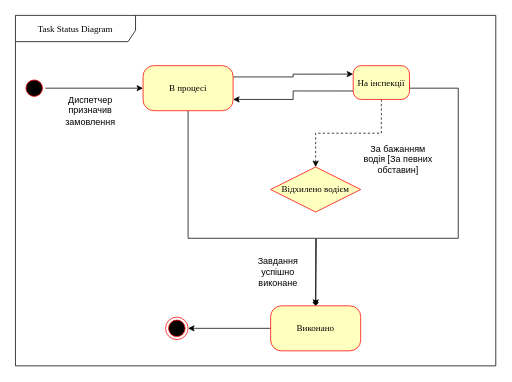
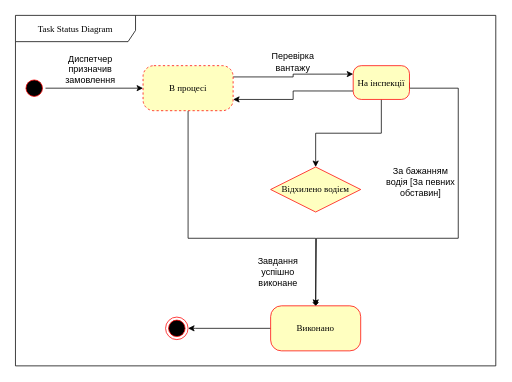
none -> (293, 62)
(188, 88) -> (188, 88)
(90, 111) -> (90, 69)
(351, 133) -> (351, 133)
(398, 159) -> (420, 182)
